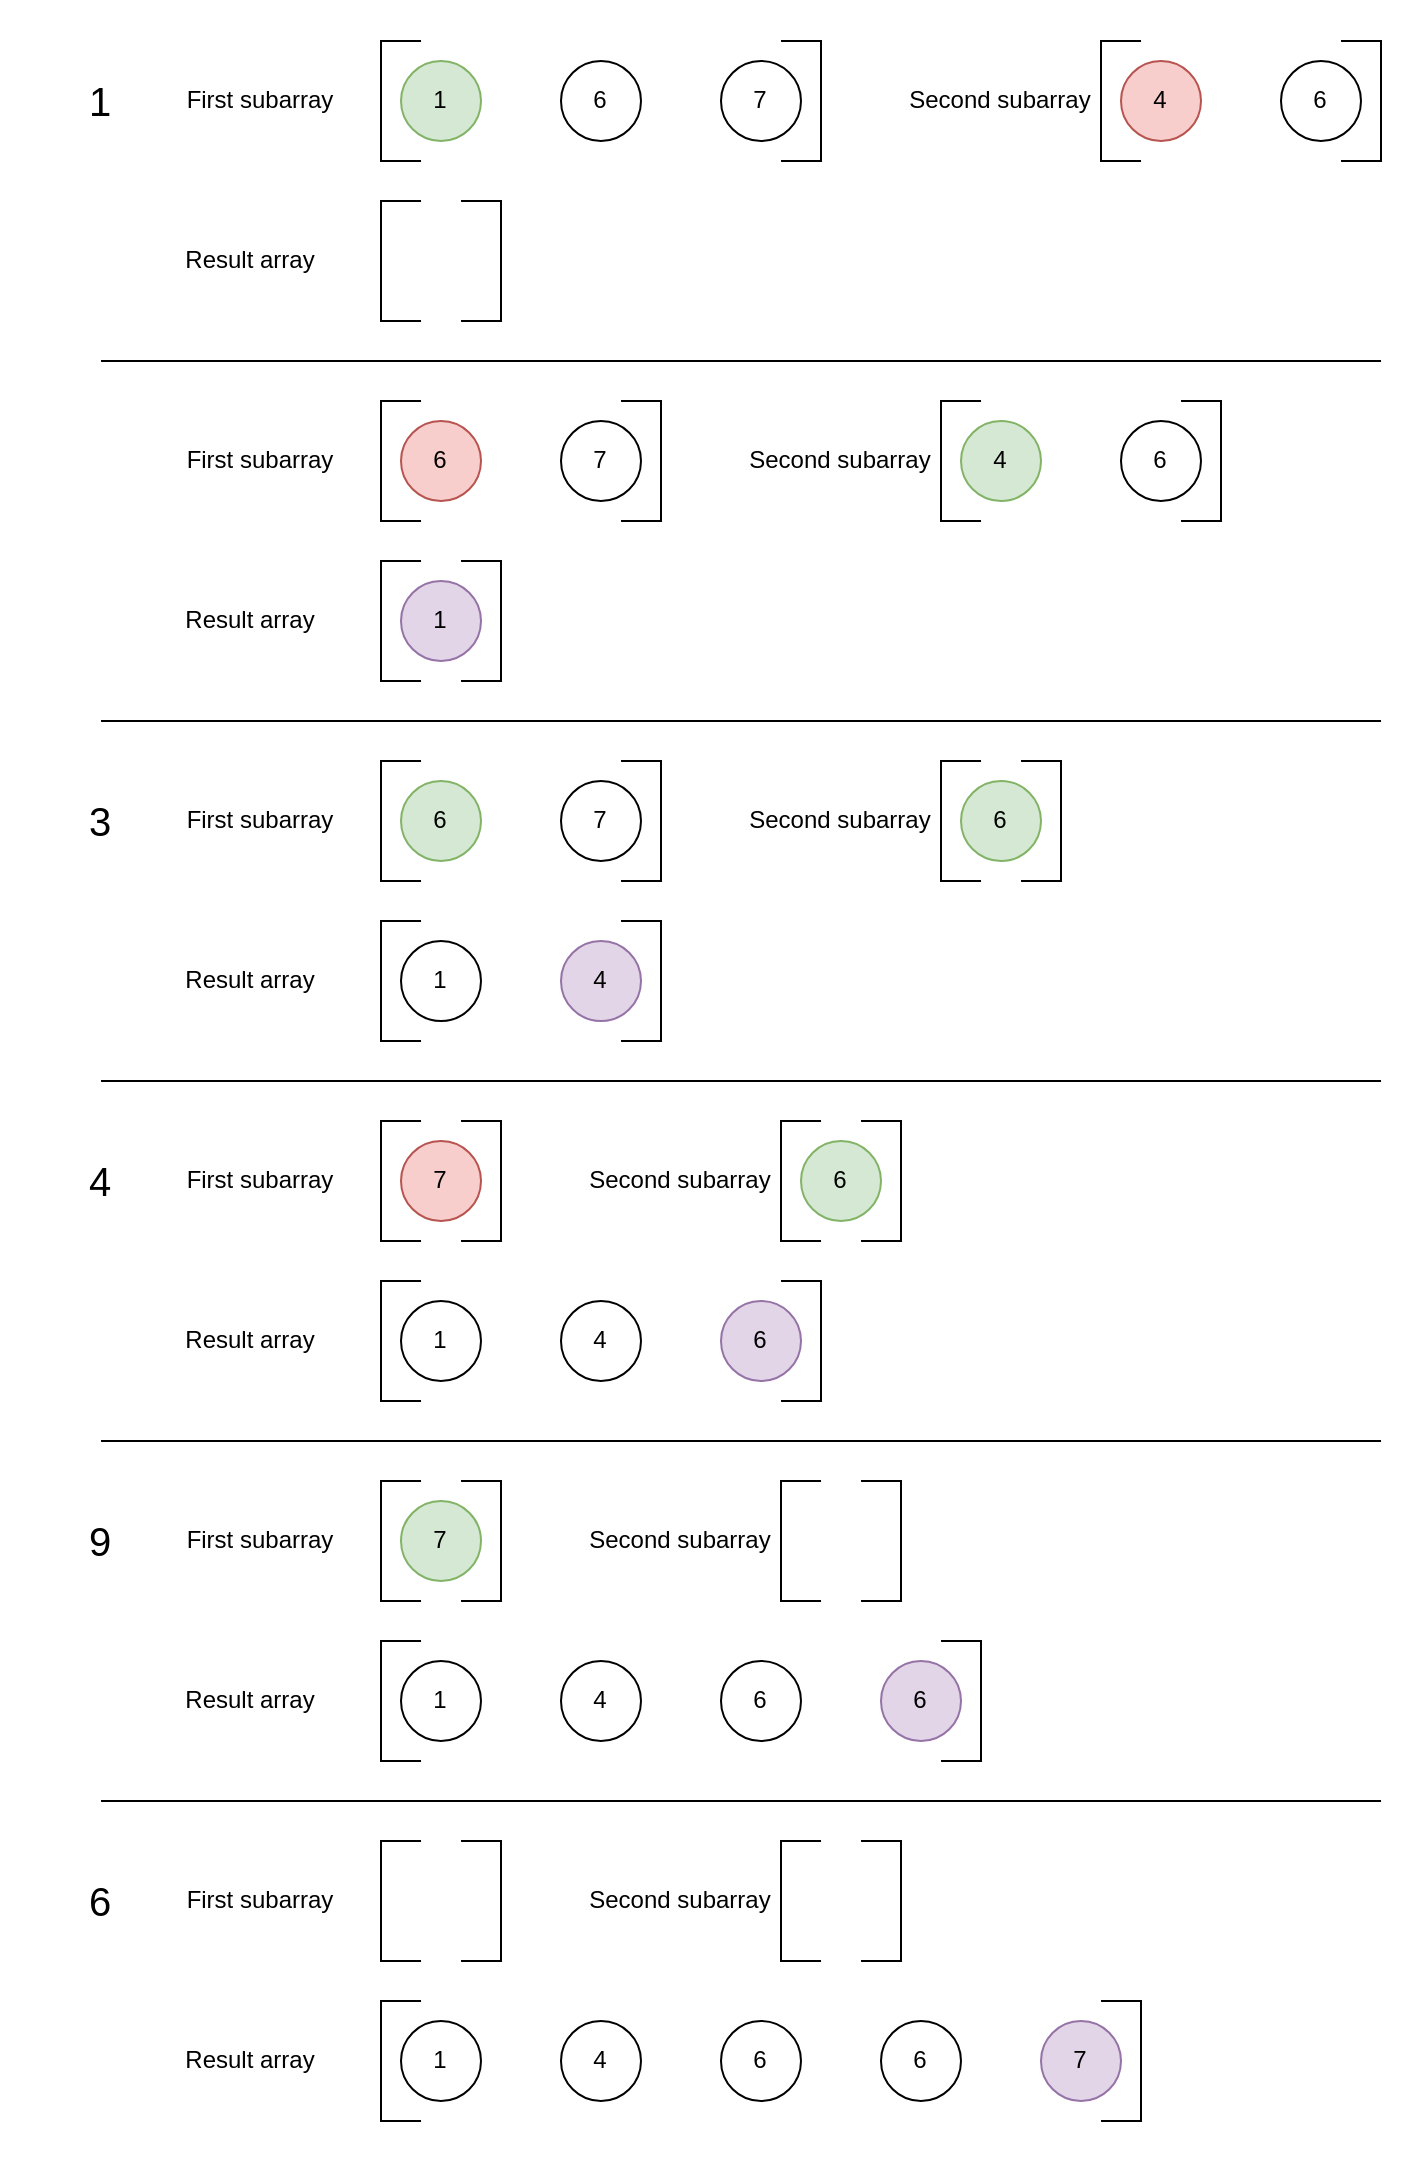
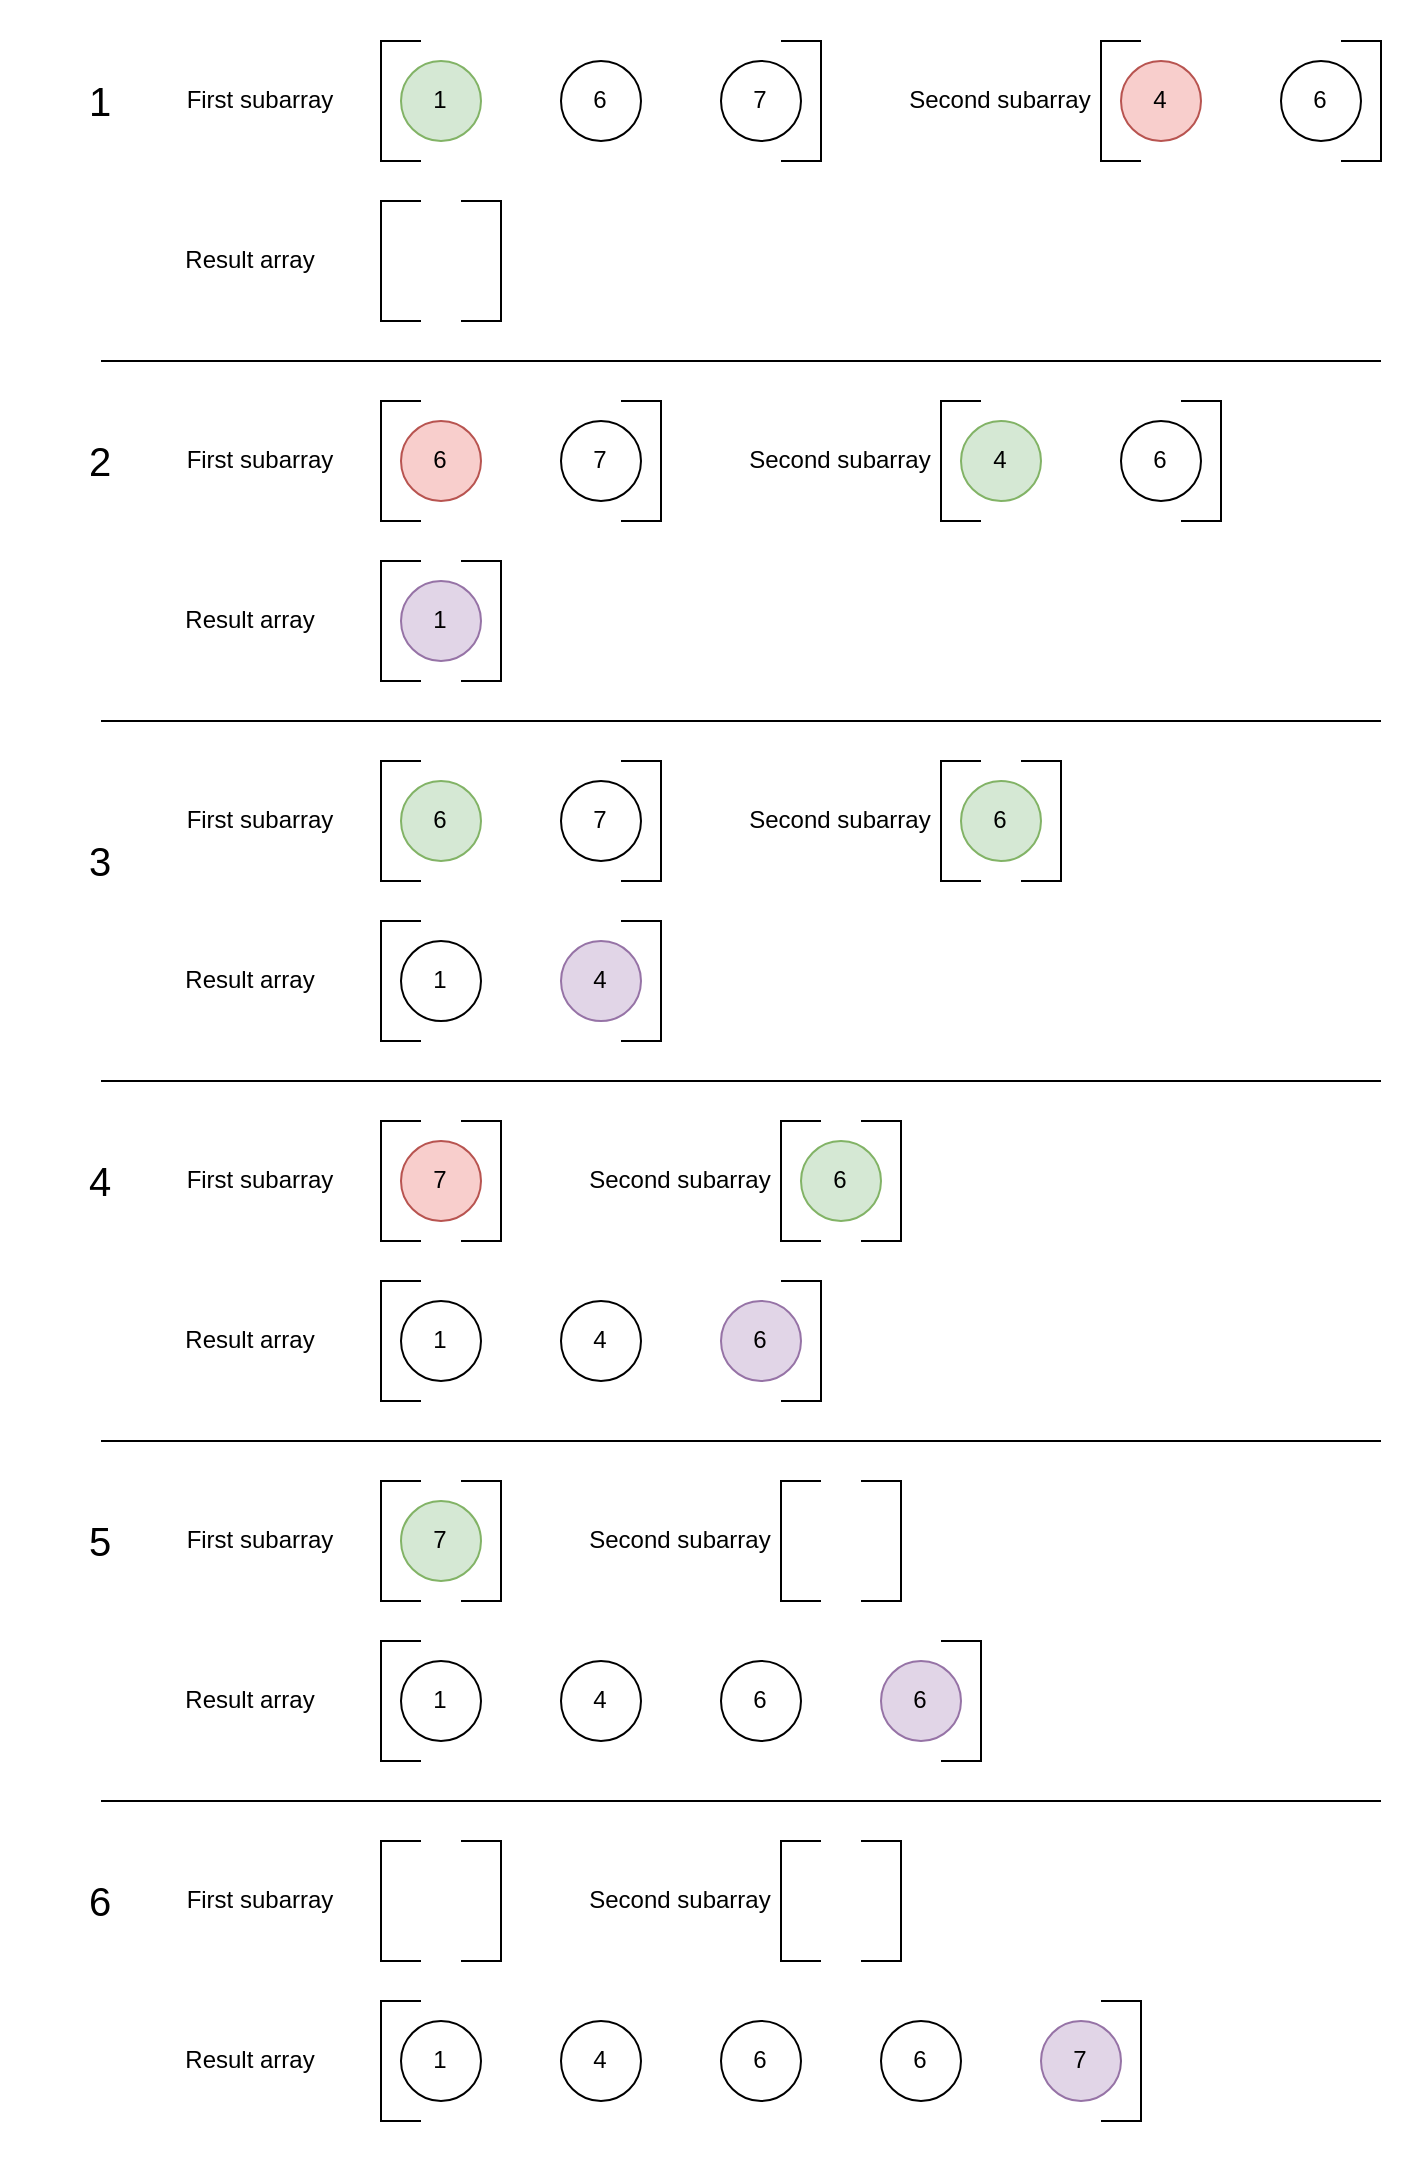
none -> (101, 461)
(101, 821) -> (101, 861)
(101, 1541) -> (101, 1541)
